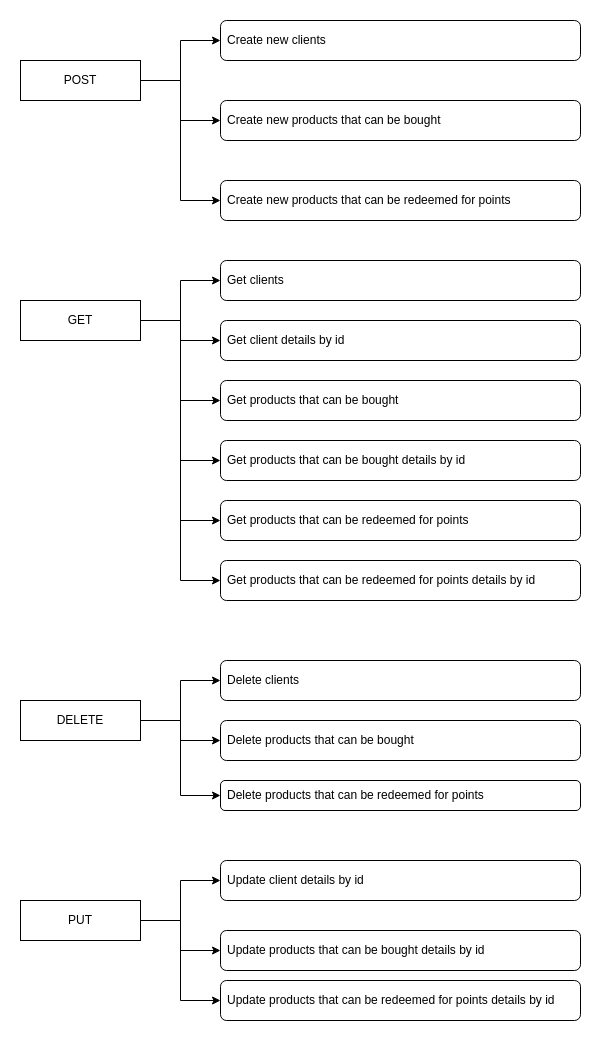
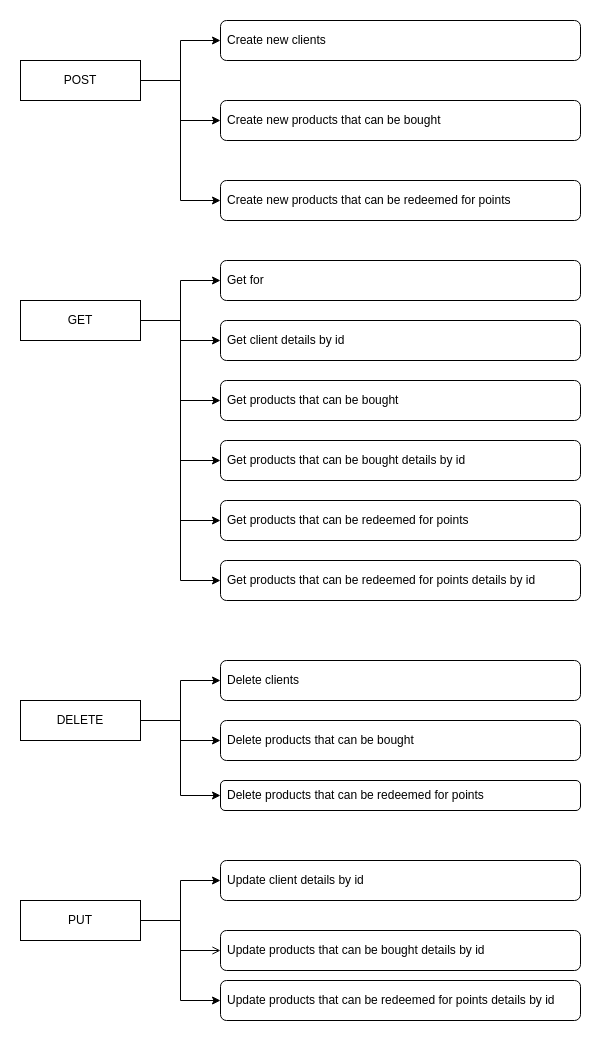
(260, 281) -> (249, 281)
(212, 951) -> (214, 951)
